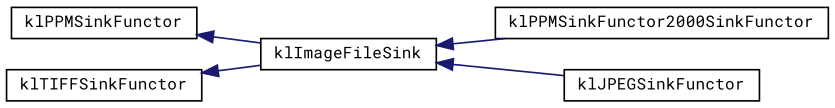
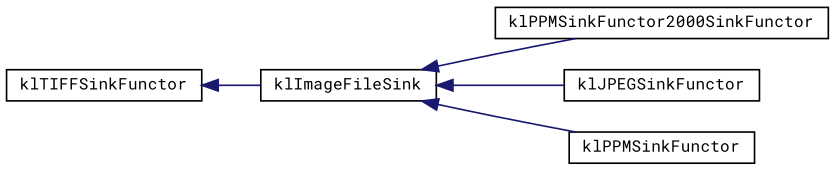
(237, 40) -> (507, 119)
